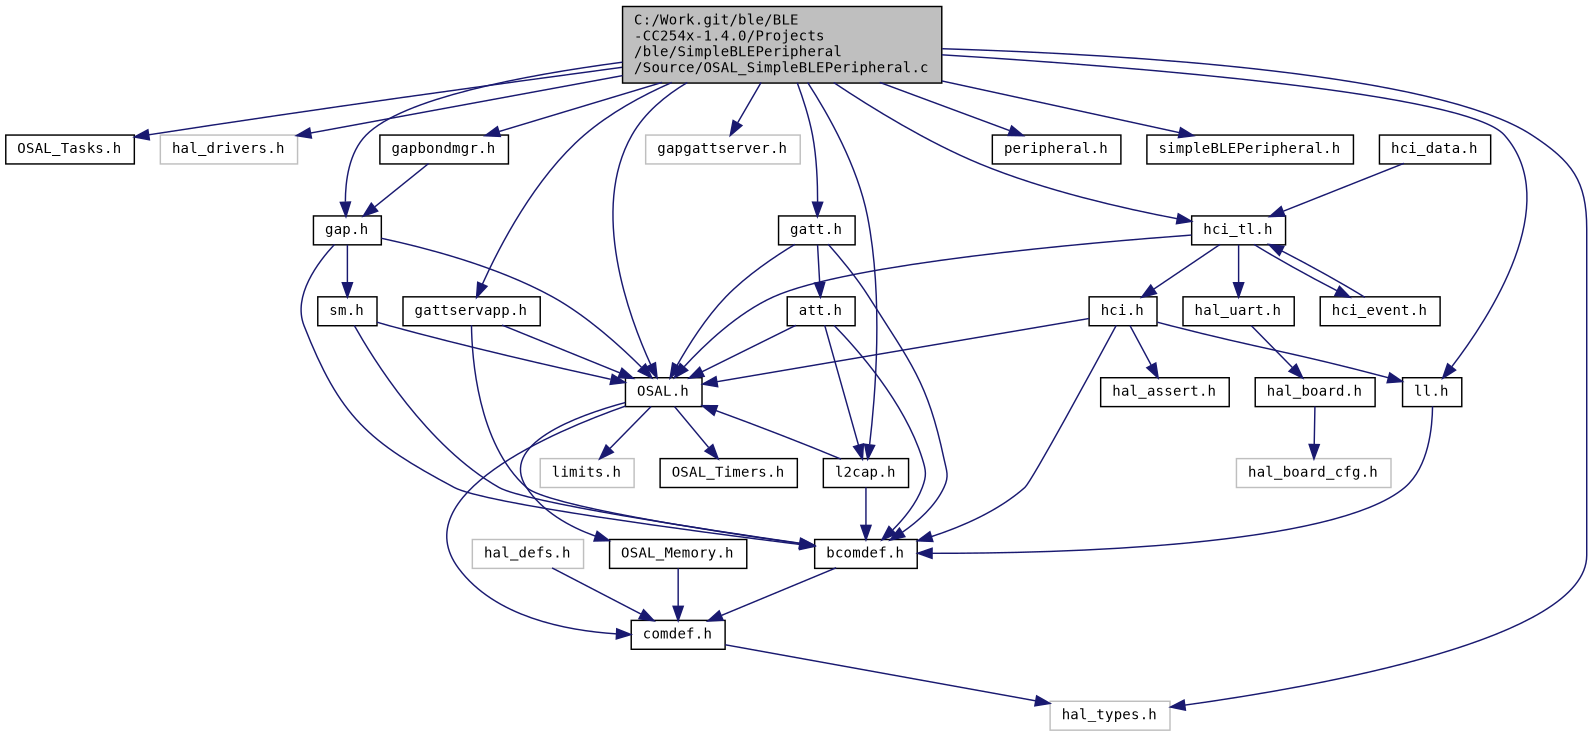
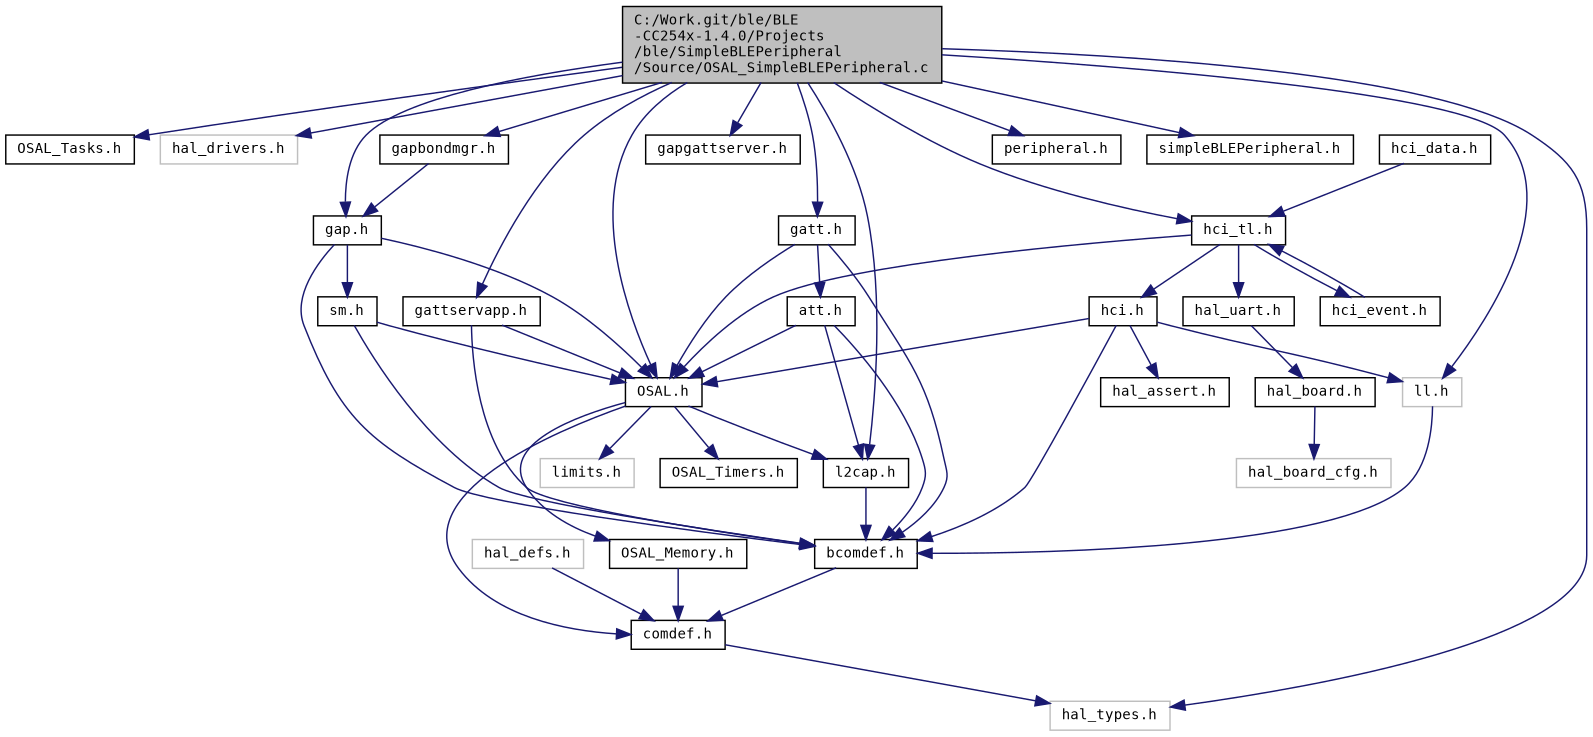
(723, 150) -> (723, 150)
(1432, 392) -> (1432, 392)
(779, 434) -> (750, 431)
